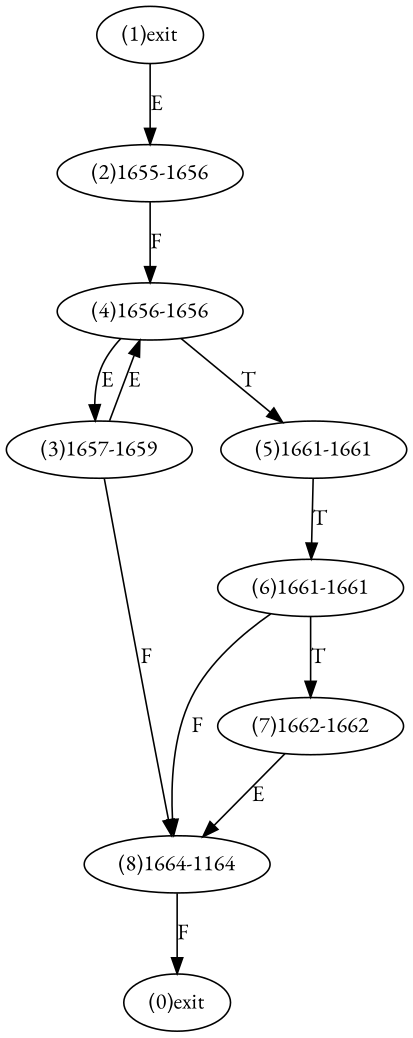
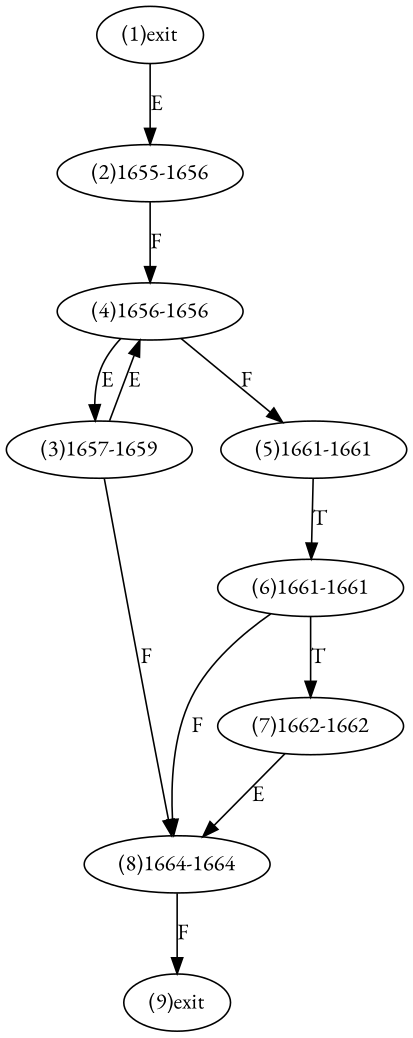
(249, 381) -> (247, 381)
(177, 864) -> (177, 864)
(177, 1003) -> (177, 1003)
